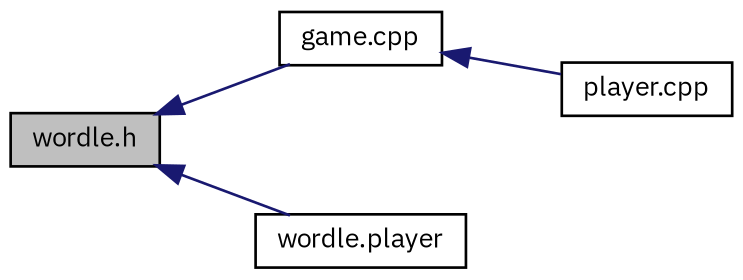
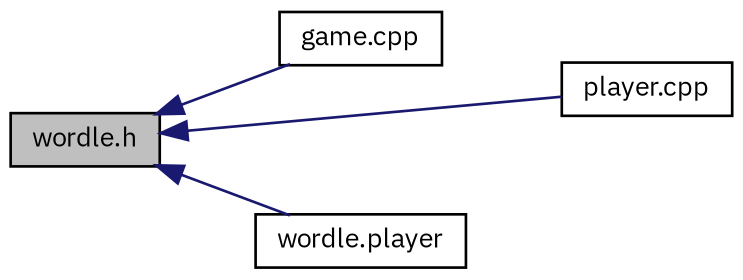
(515, 66) -> (375, 114)
